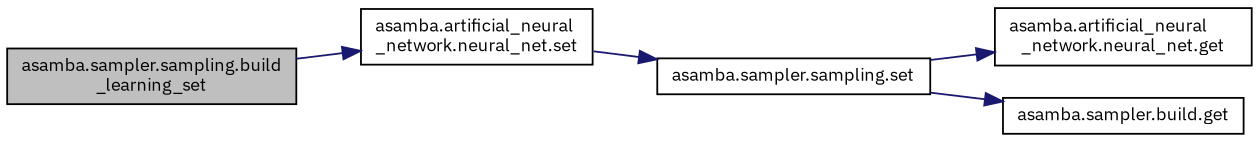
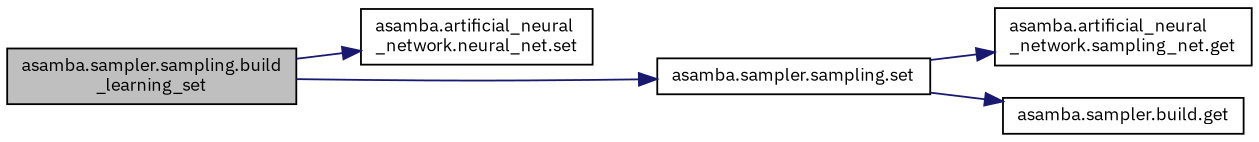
(1123, 37) -> (1123, 37)
(616, 54) -> (468, 81)
